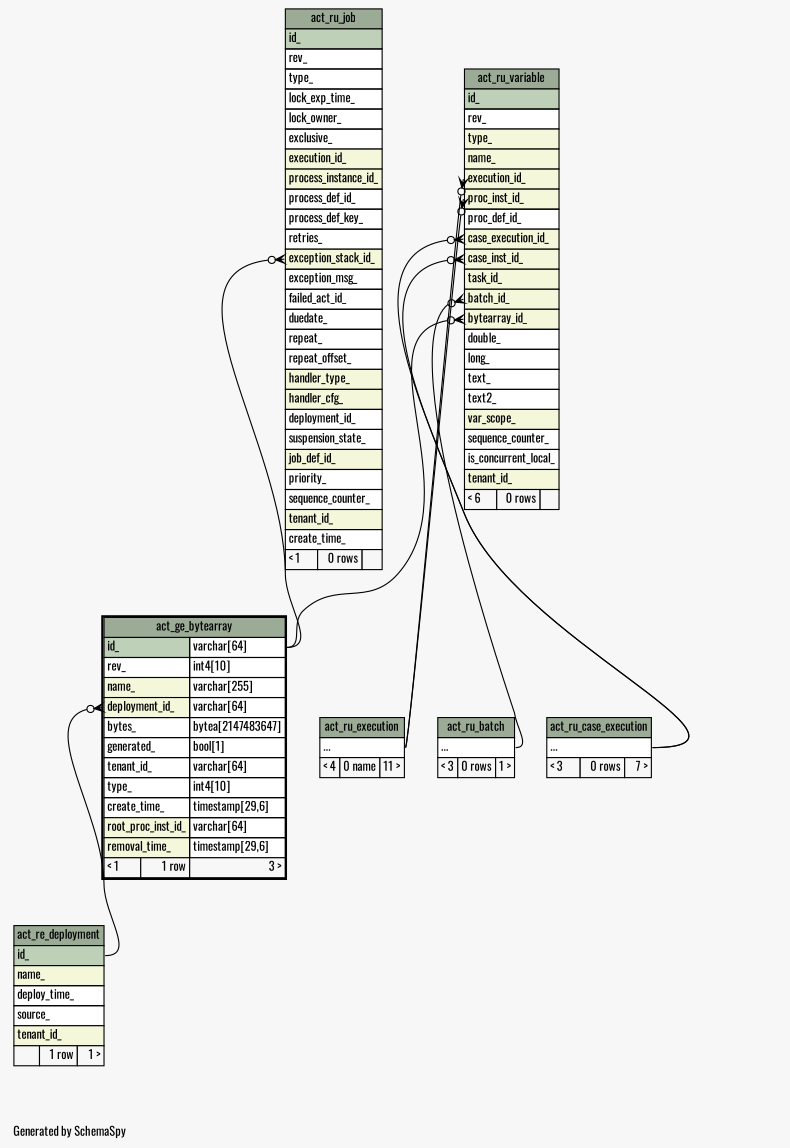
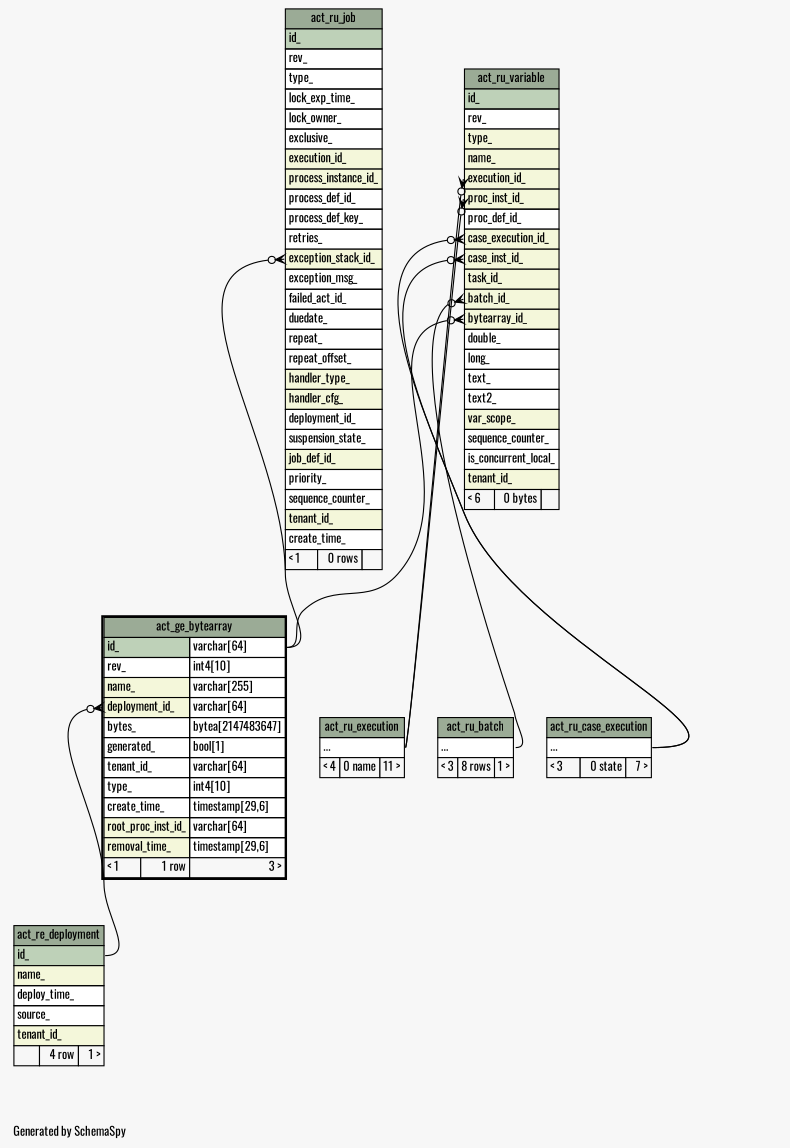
(521, 499) -> (521, 499)
(477, 767) -> (476, 767)
(606, 767) -> (606, 767)
(62, 1055) -> (62, 1055)
